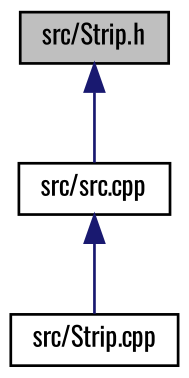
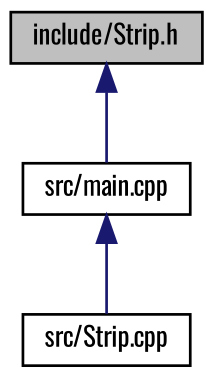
(94, 38) -> (107, 38)
(94, 189) -> (107, 189)
